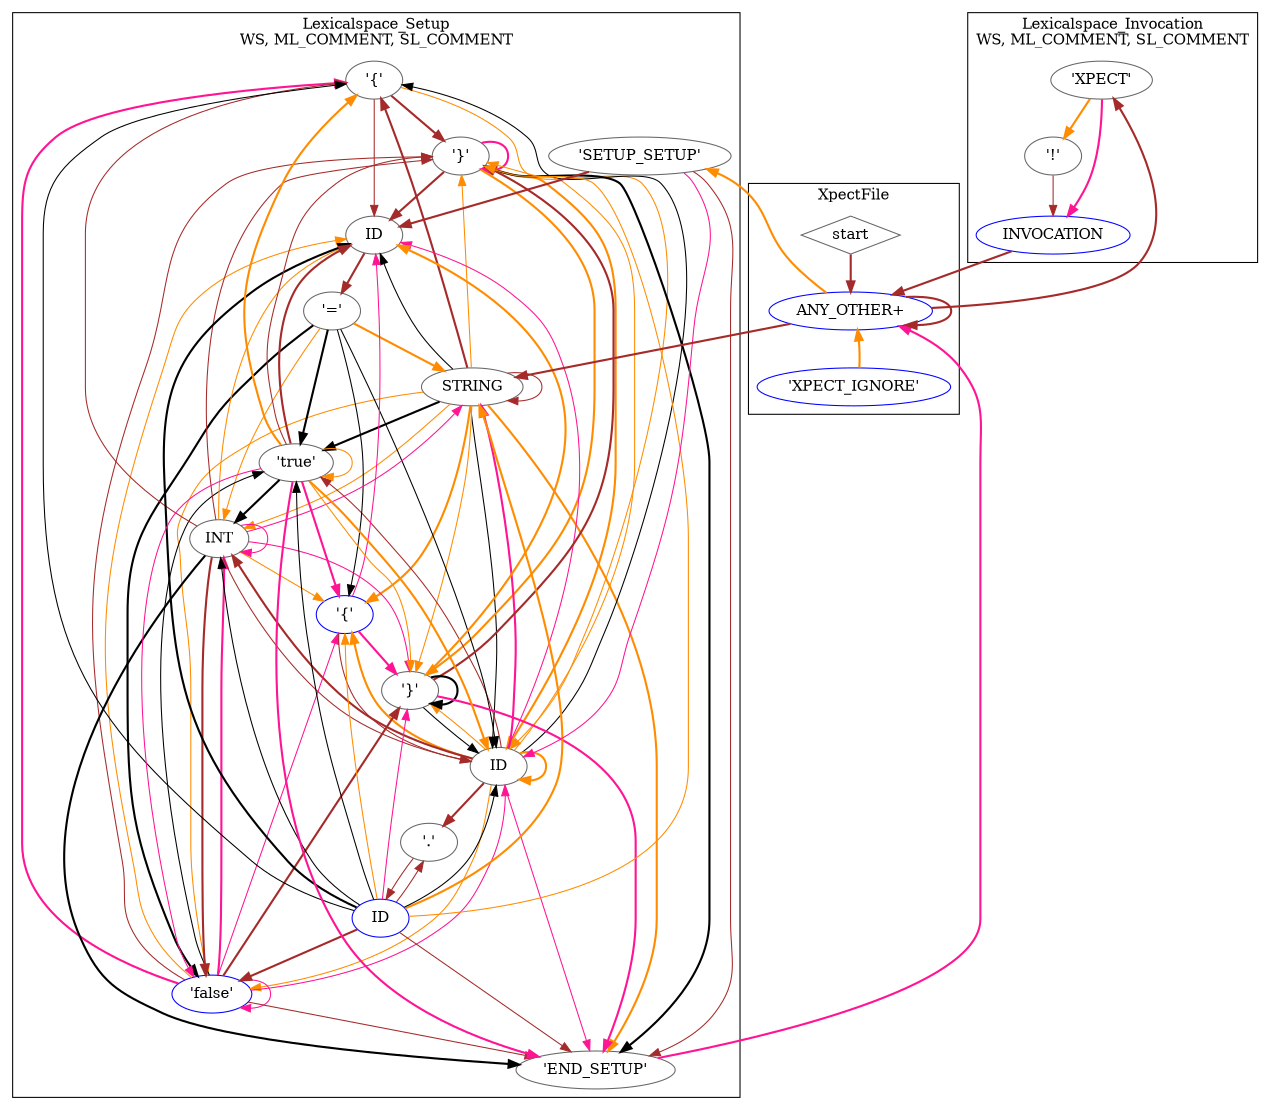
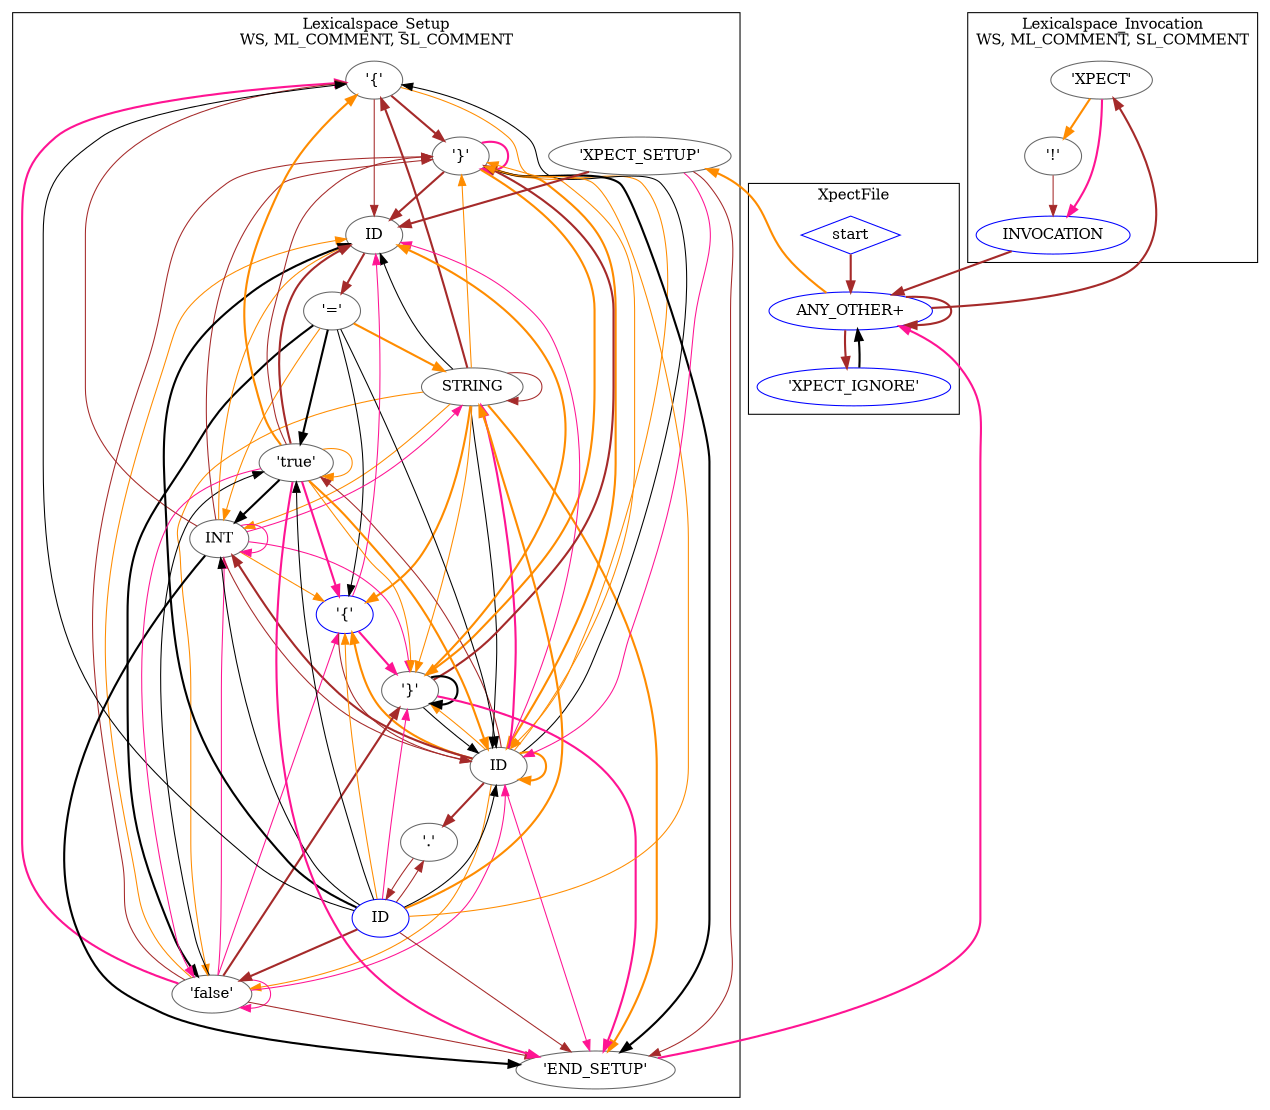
(640, 156) -> (640, 156)
(851, 235) -> (851, 235)
(652, 351) -> (845, 344)
(860, 354) -> (860, 354)
(392, 422) -> none
(202, 761) -> none
(221, 792) -> (221, 792)
(212, 994) -> (212, 994)
